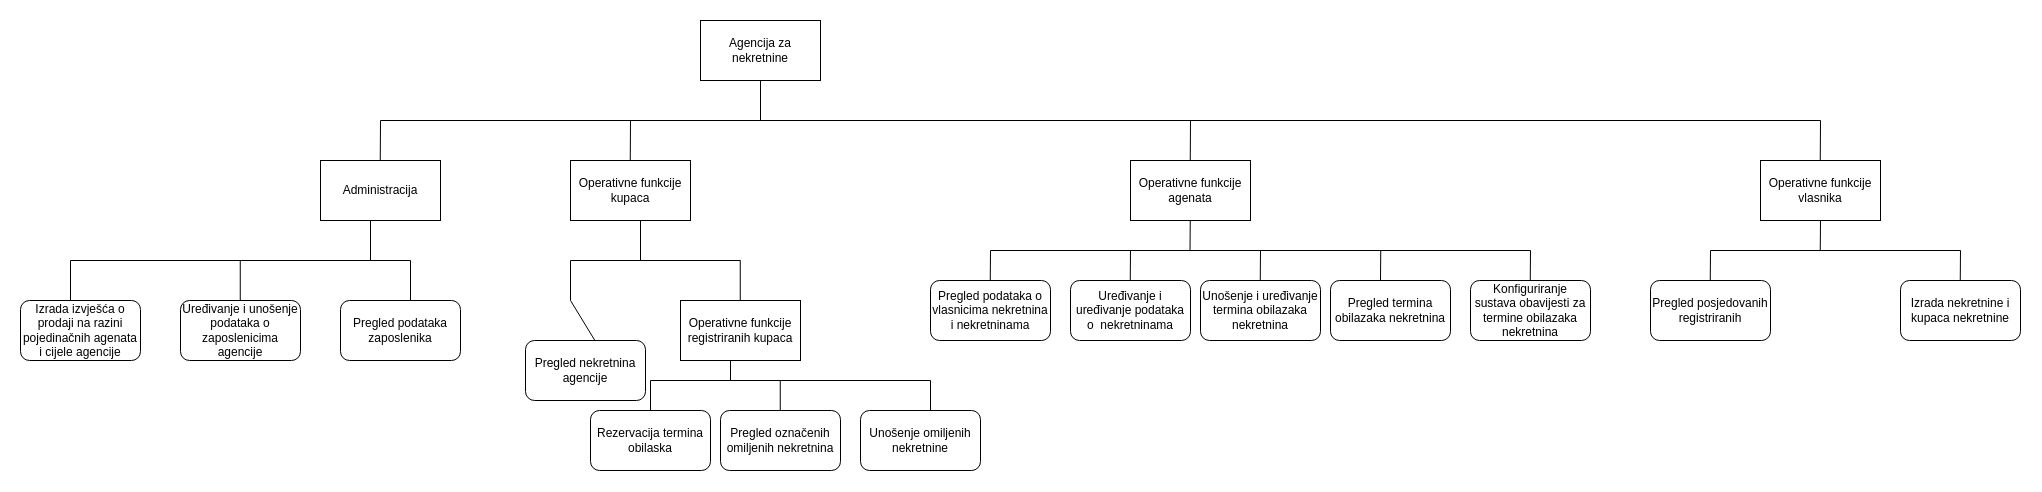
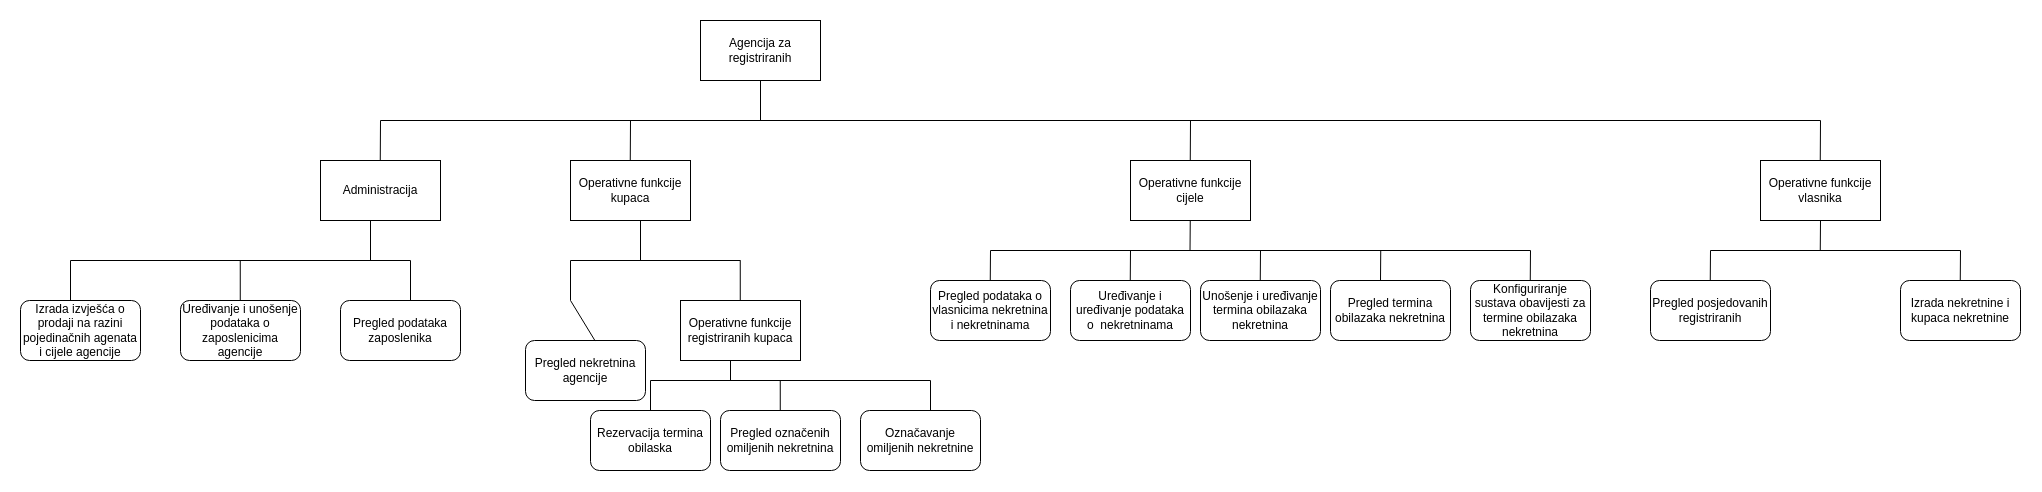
(761, 51) -> (761, 51)
(1191, 191) -> (1191, 191)
(921, 441) -> (921, 441)
